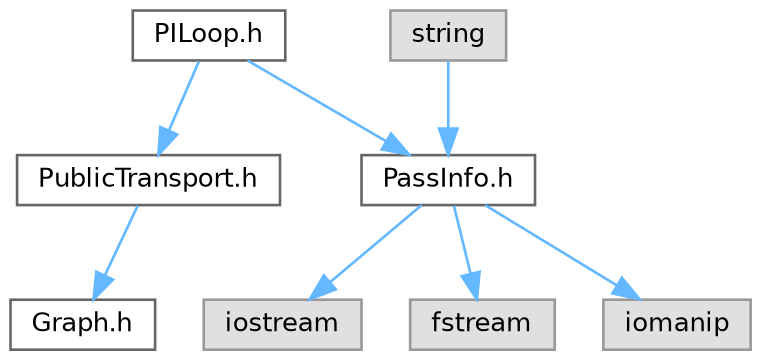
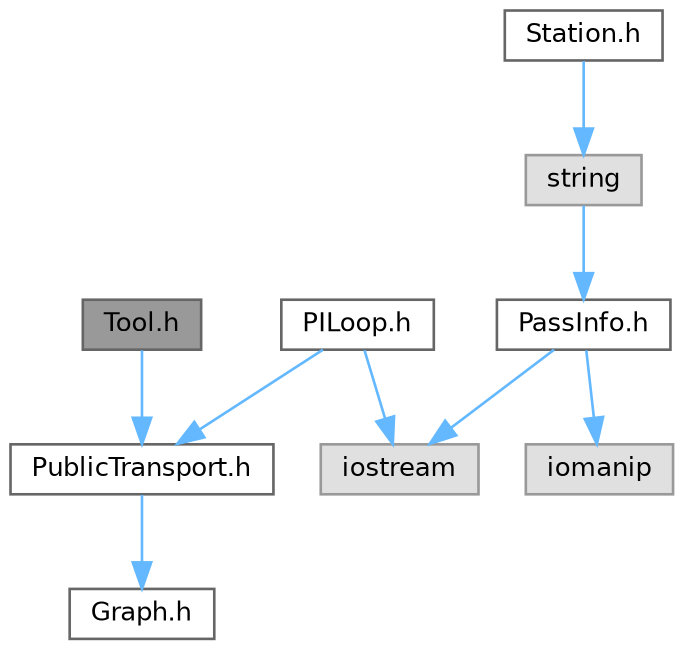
none -> (584, 35)
(317, 101) -> (375, 384)
none -> (142, 325)
(482, 325) -> none
